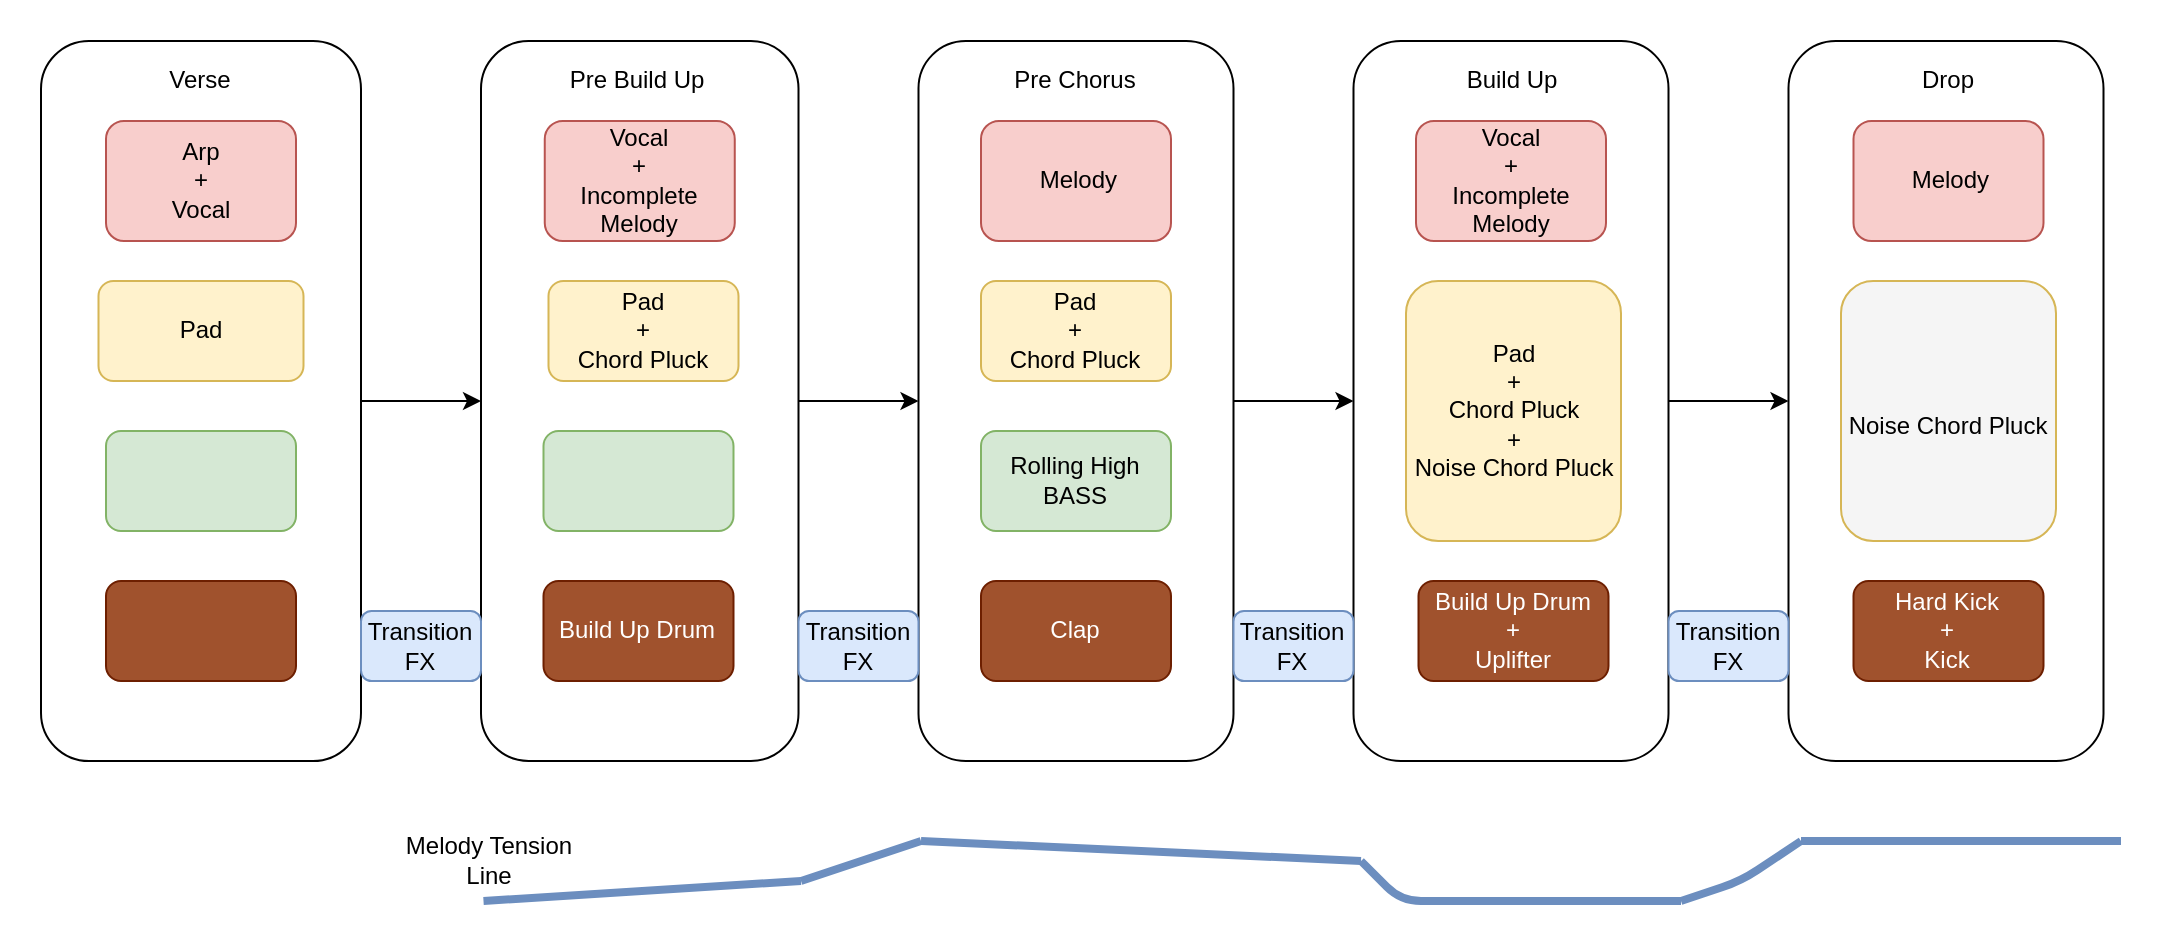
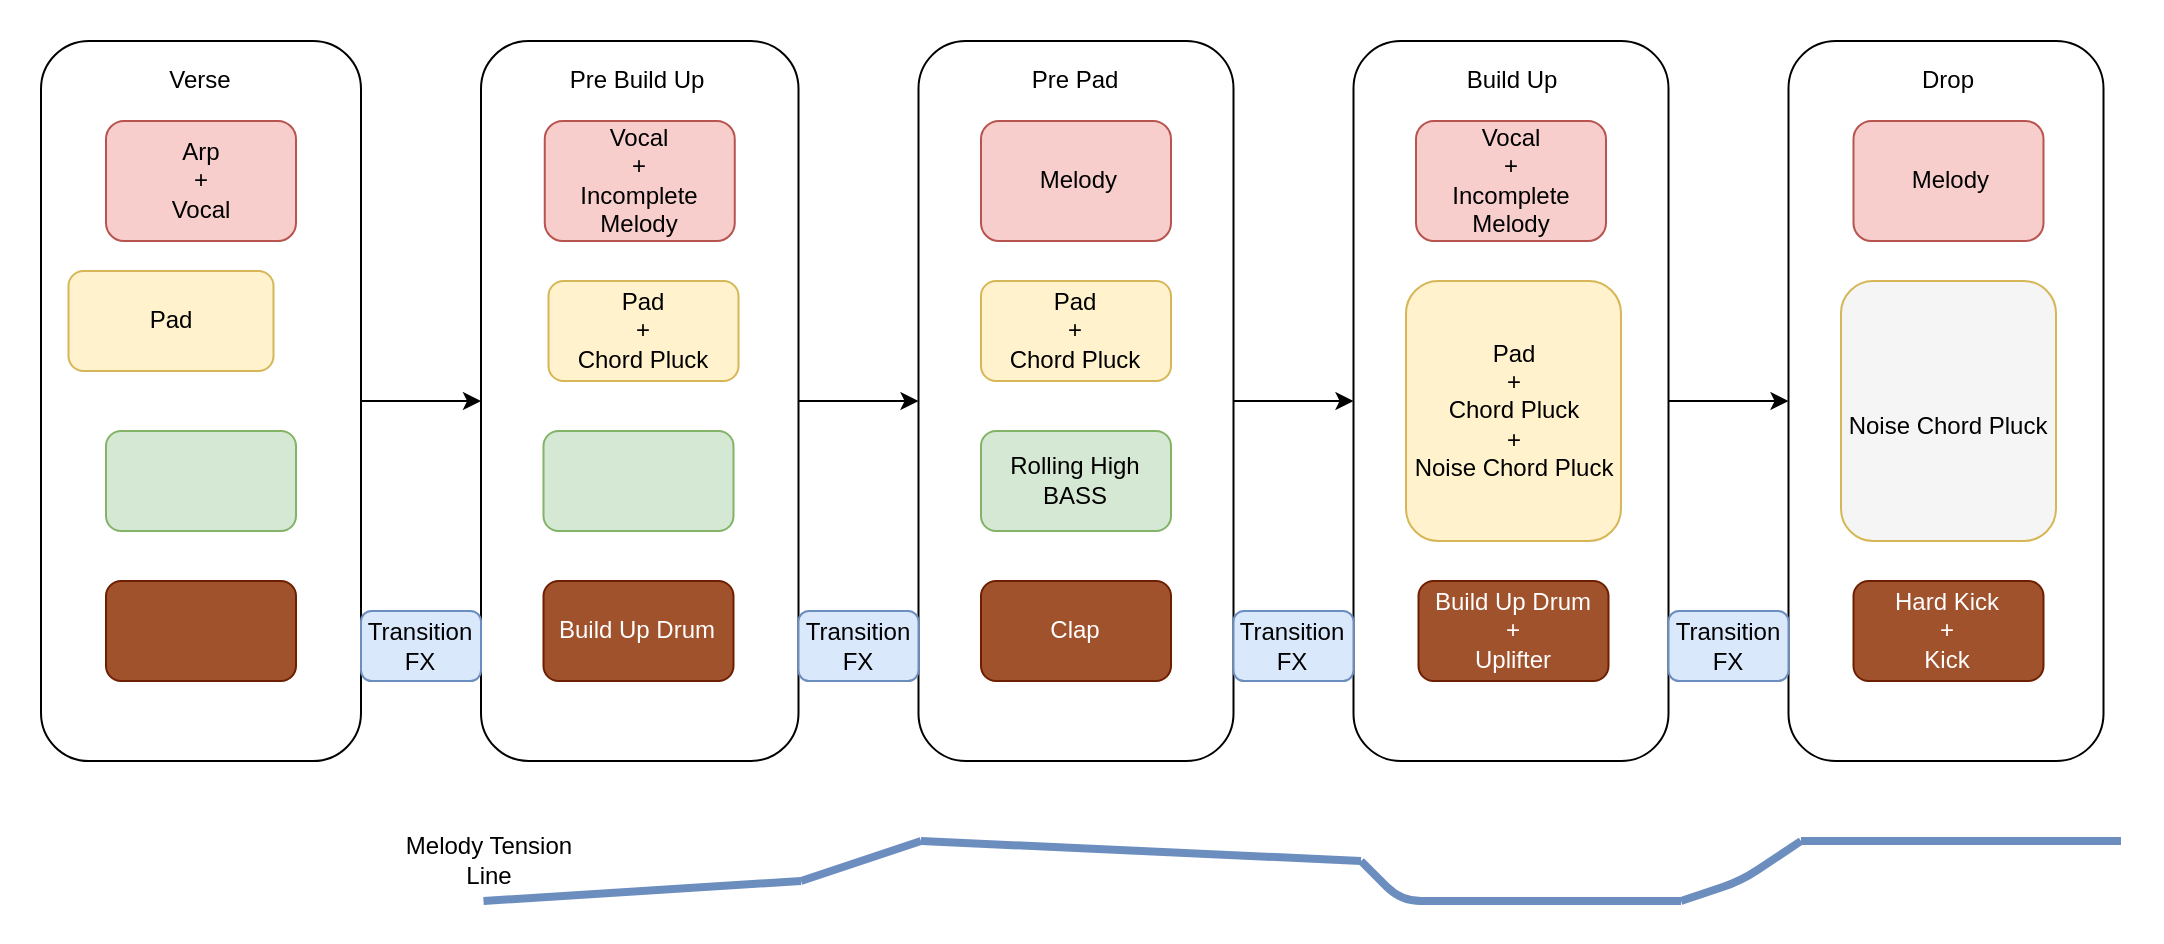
(1076, 81) -> (1076, 81)
(201, 331) -> (171, 321)
